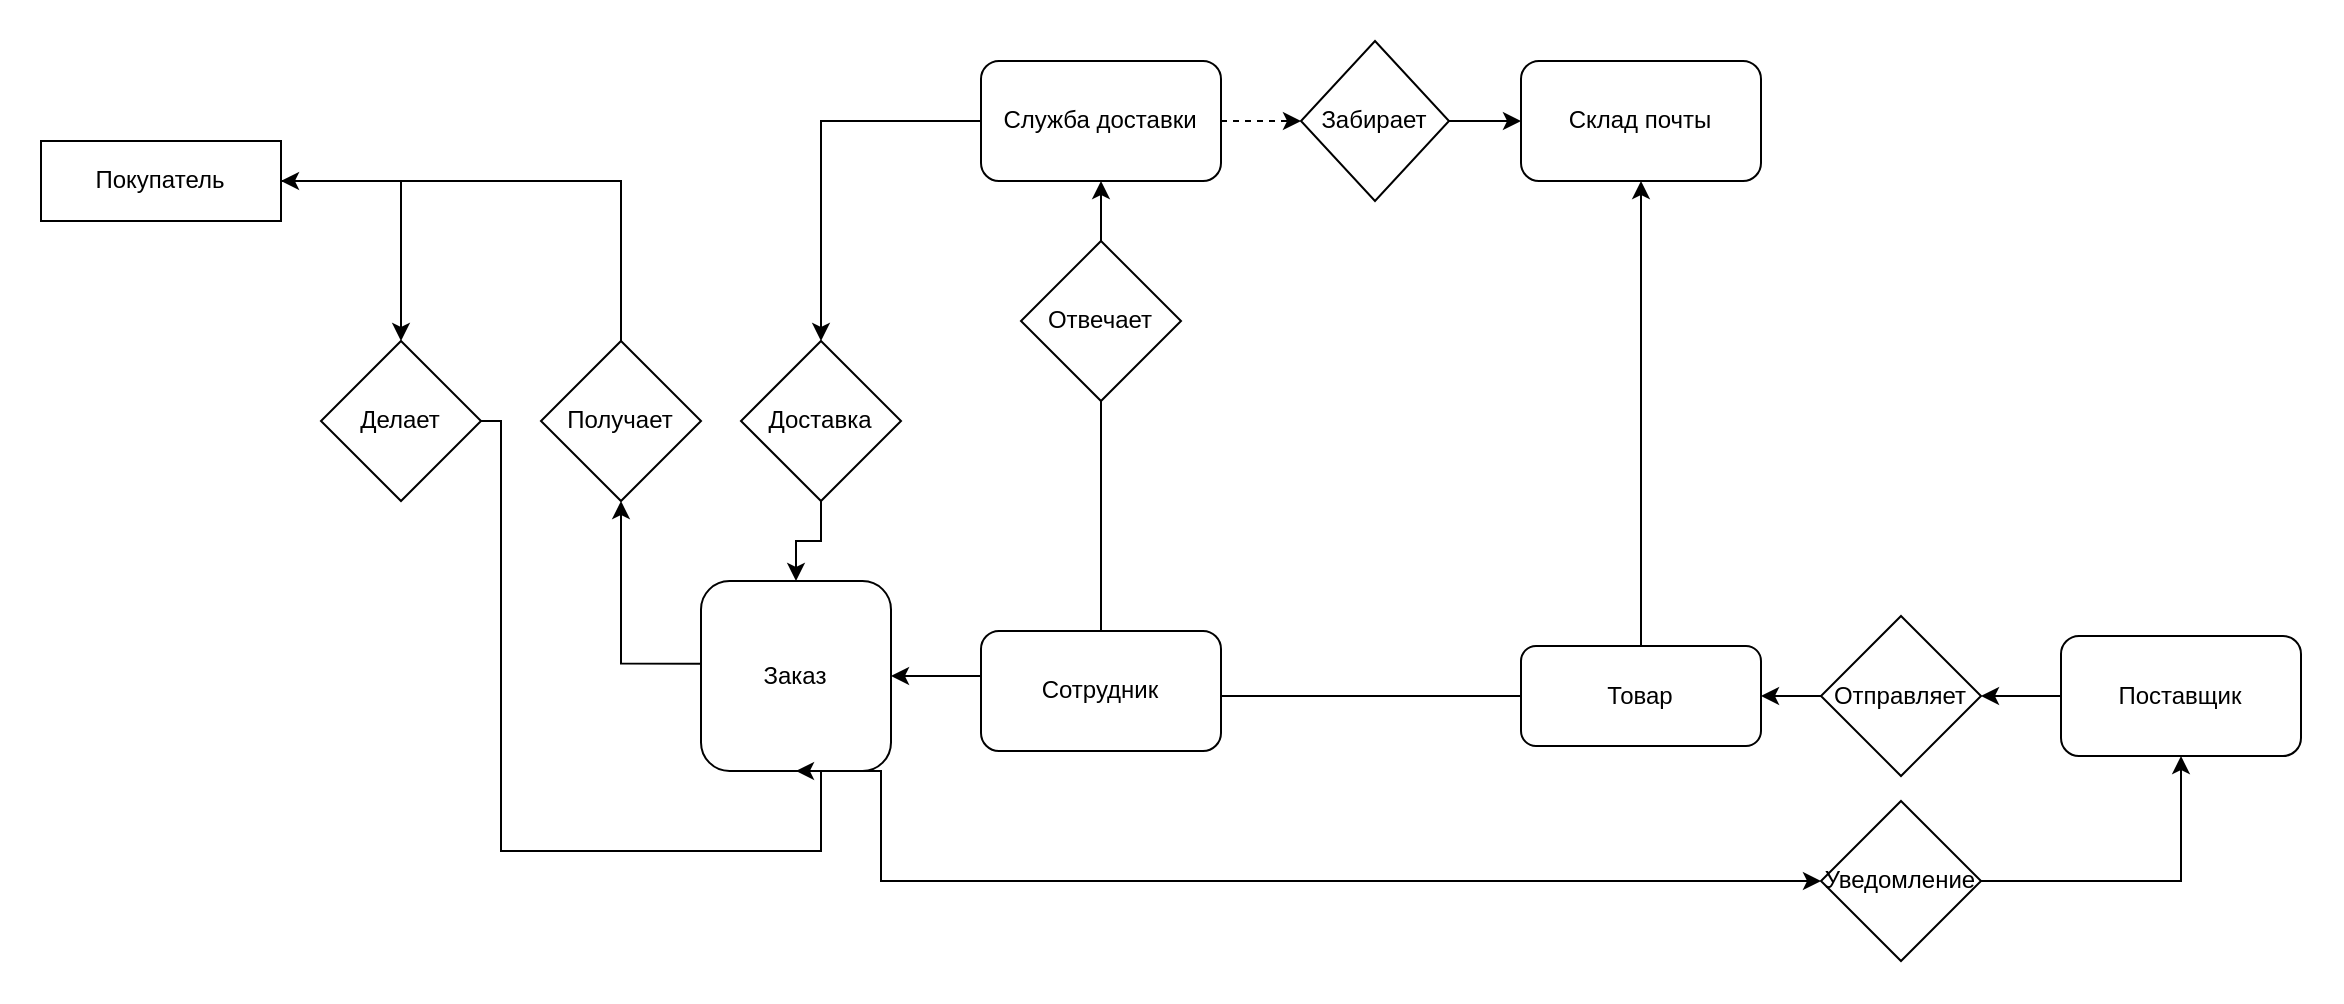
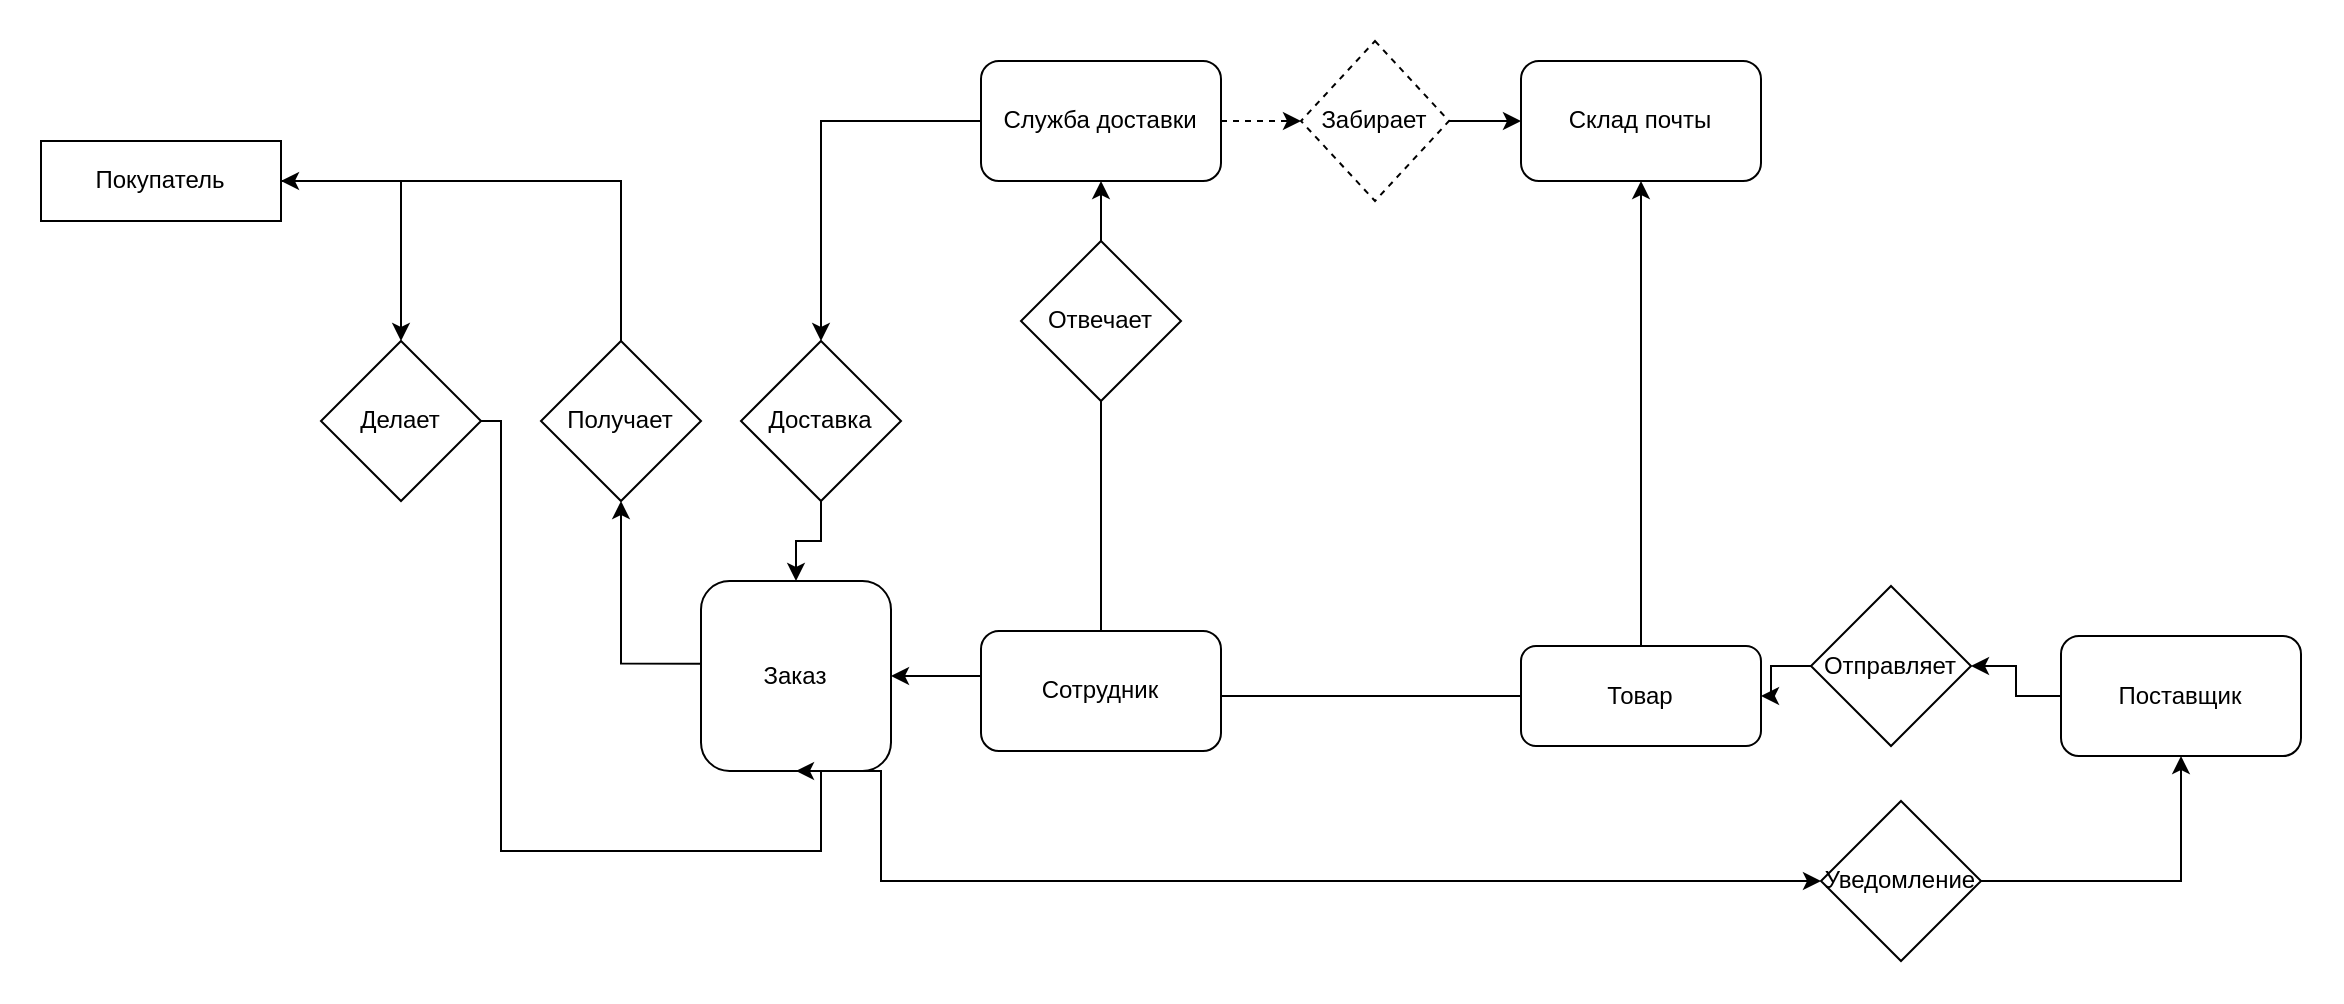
(1375, 121) -> (1375, 121)
(1901, 696) -> (1891, 666)
